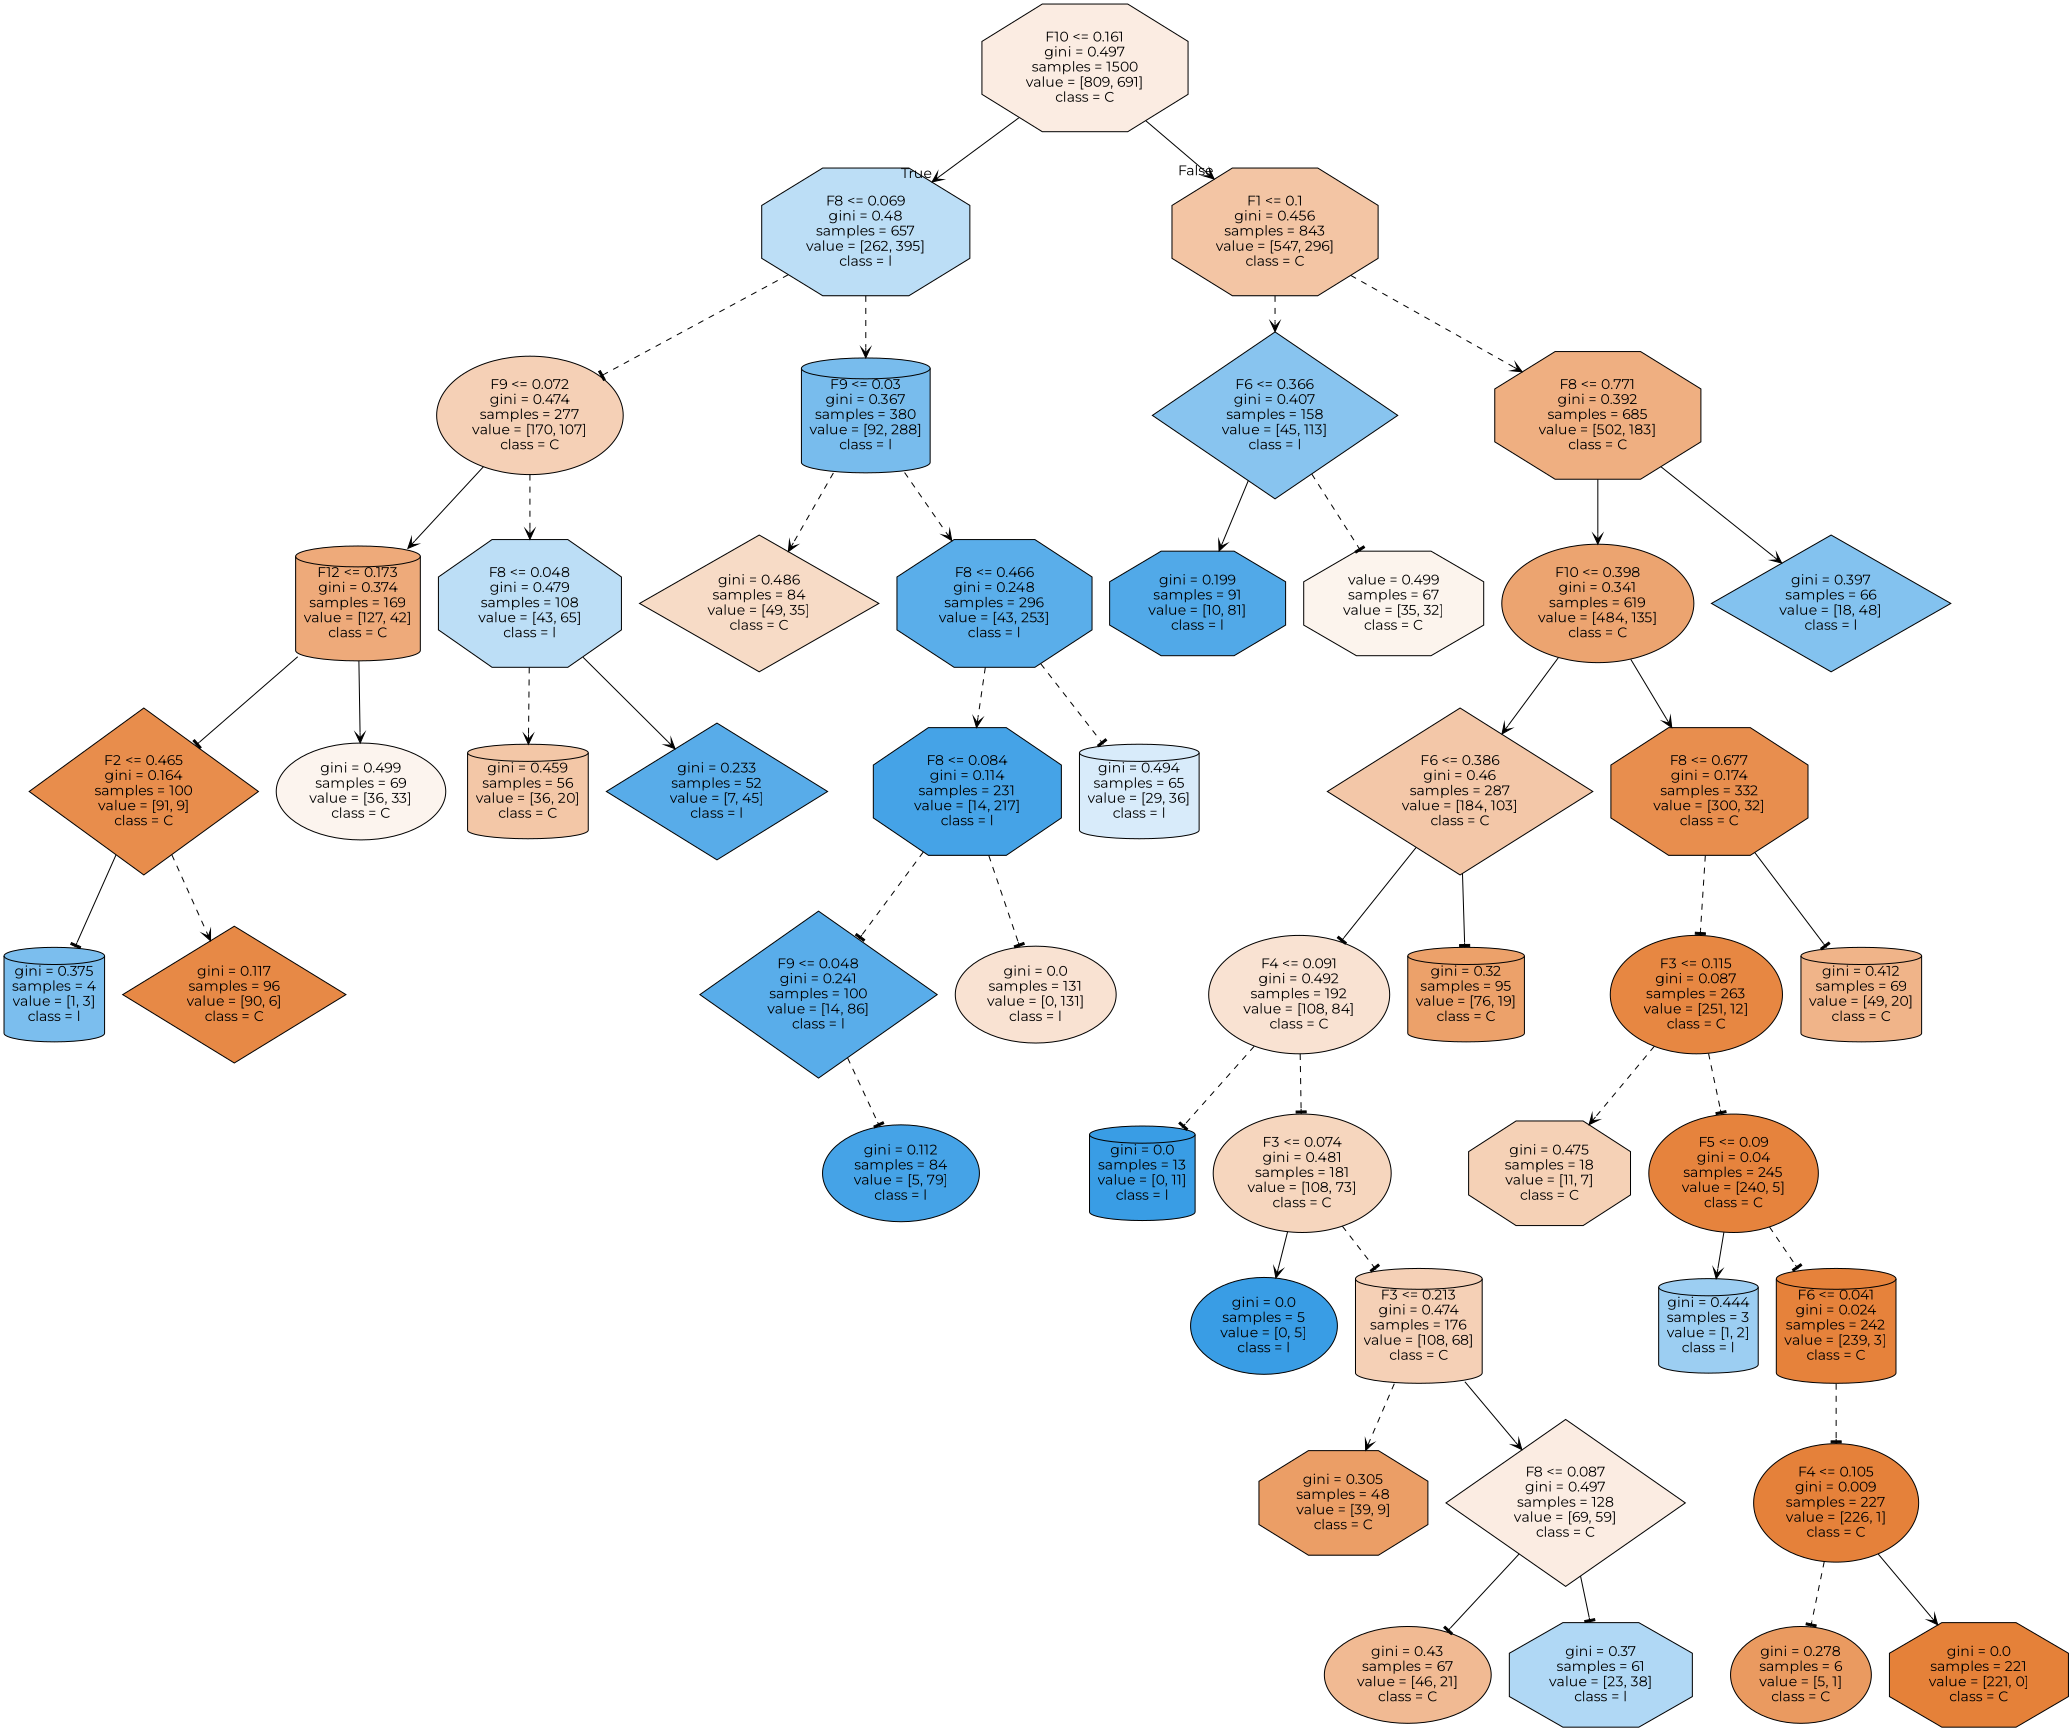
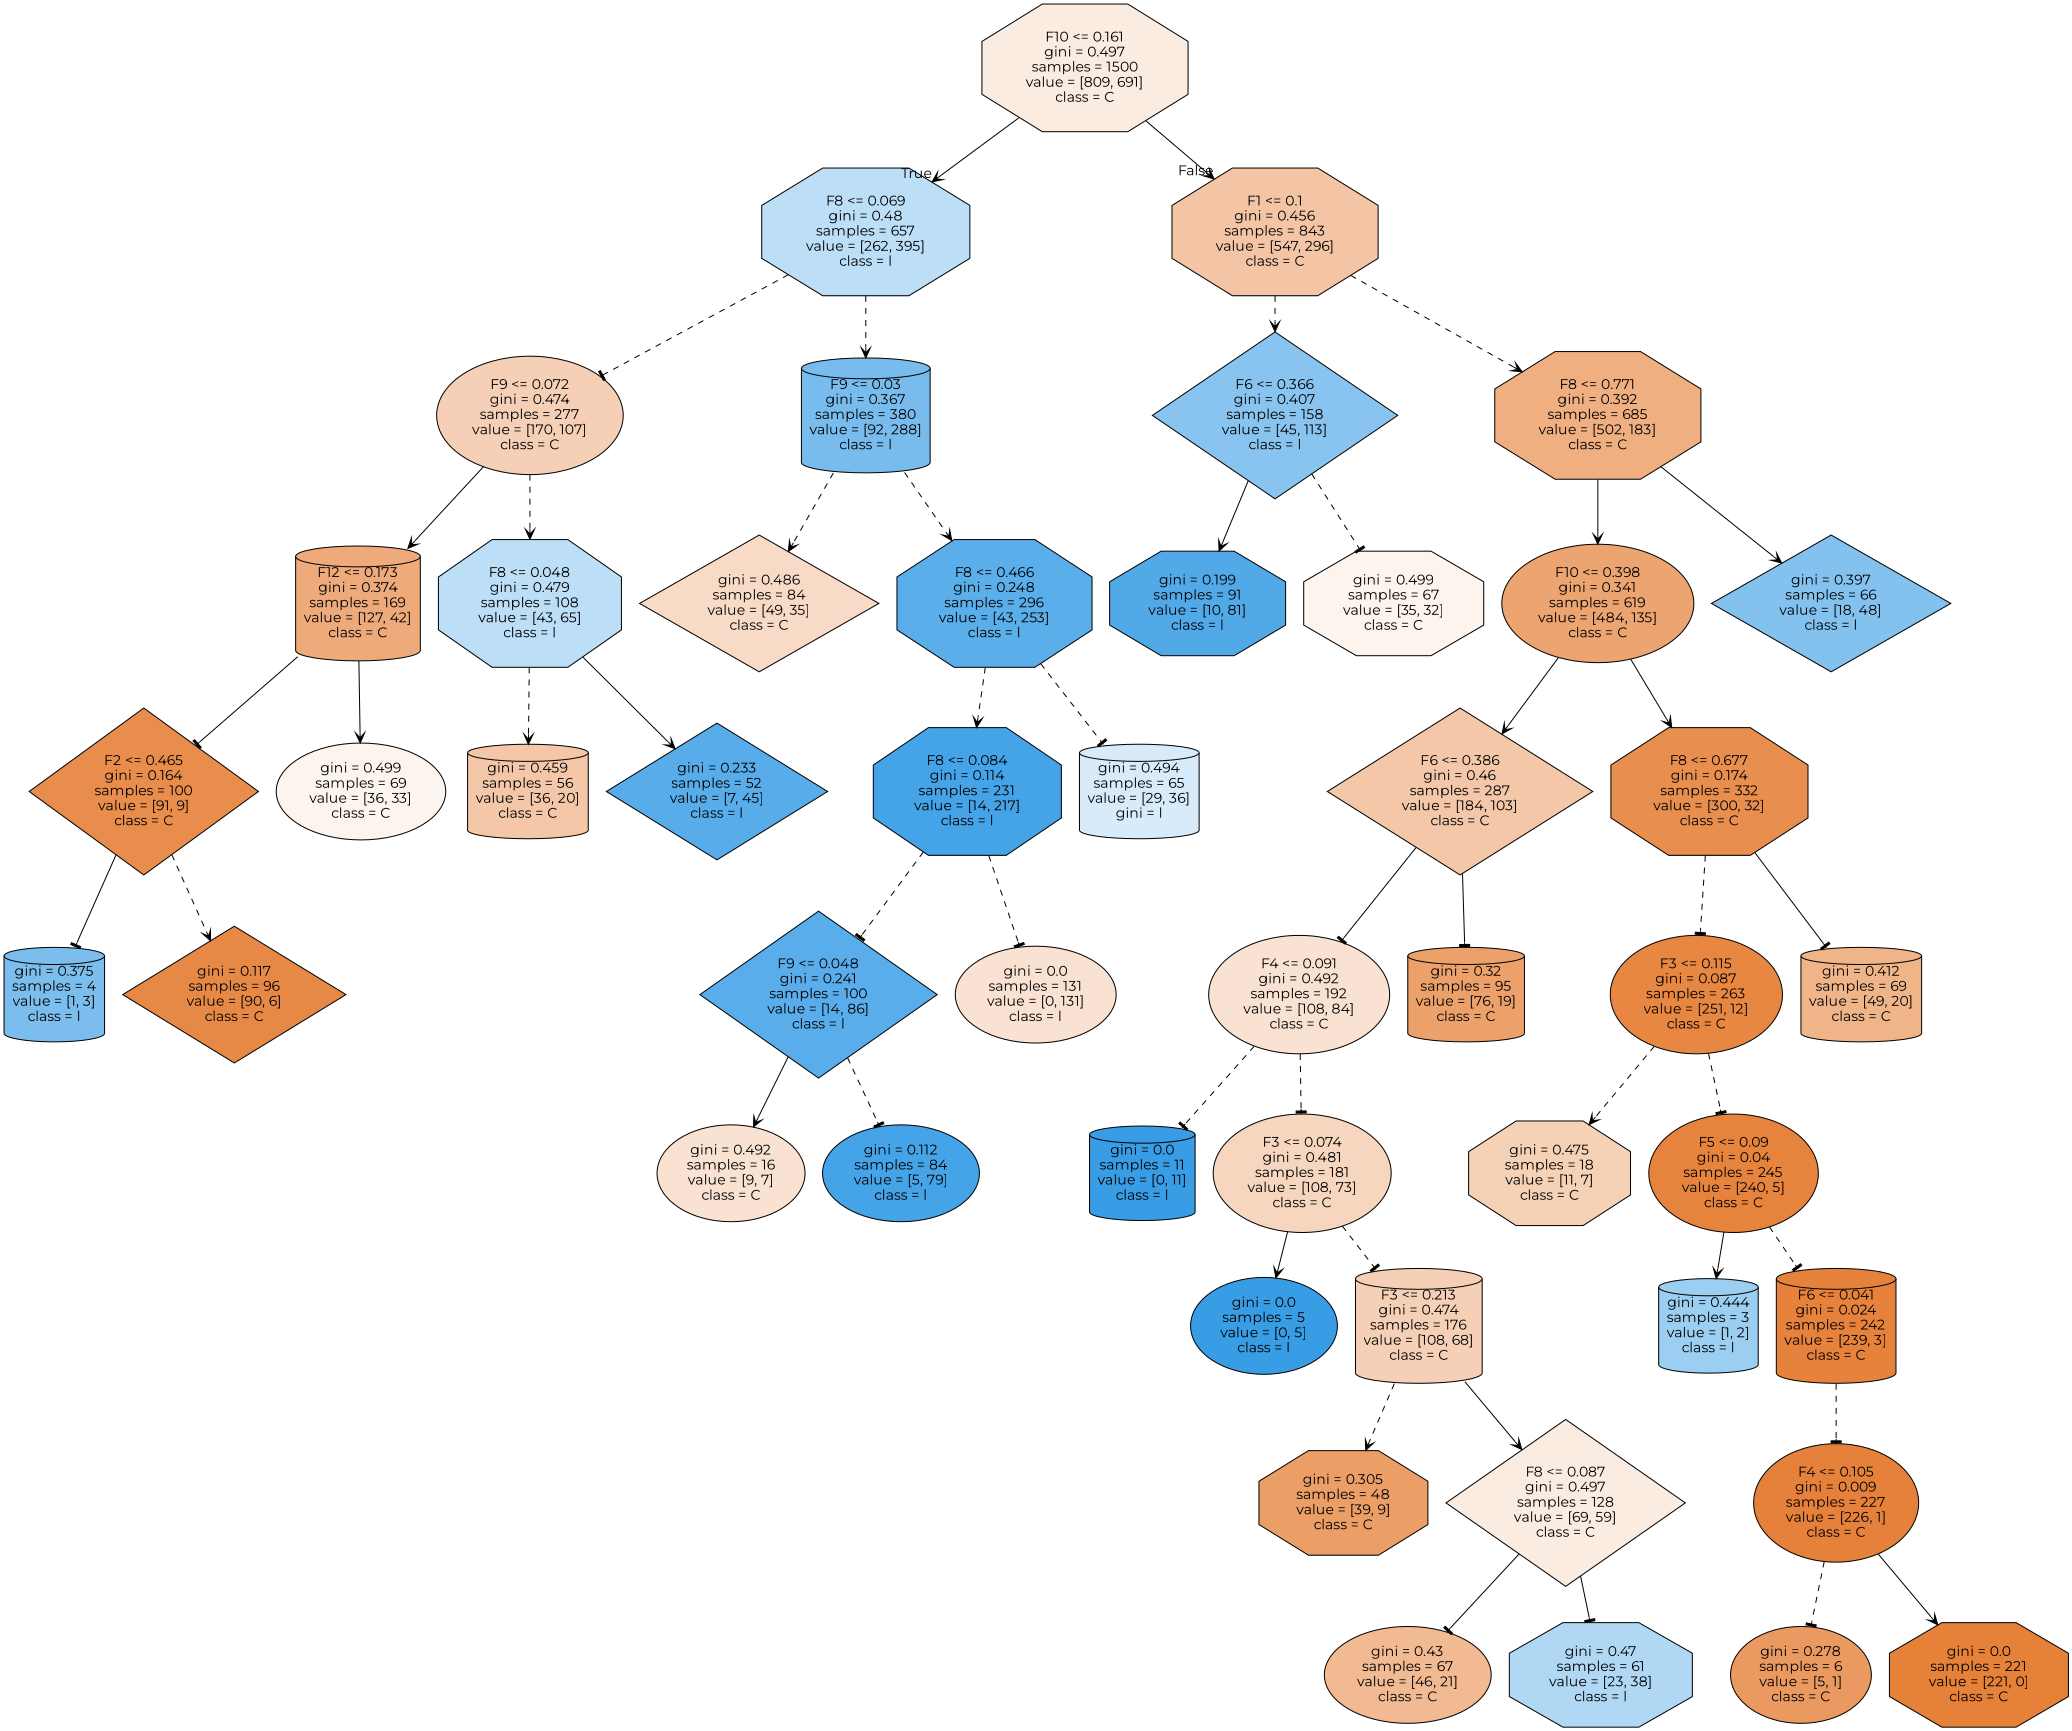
(1394, 603) -> (1394, 603)
(1139, 791) -> (1139, 791)
none -> (731, 1173)
(1142, 1173) -> (1142, 1173)
(1601, 1675) -> (1601, 1675)
